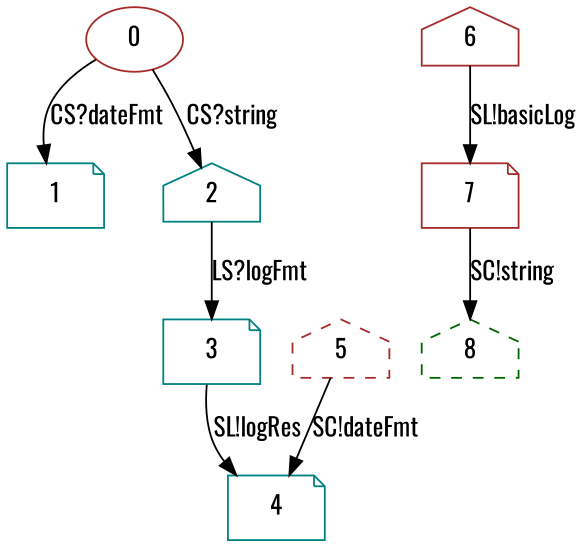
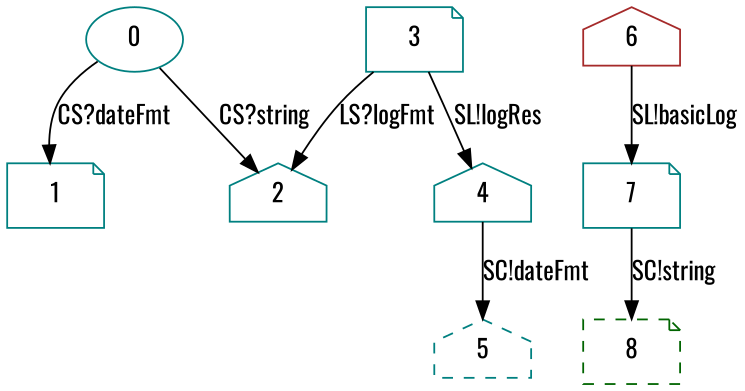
(135, 39) -> (135, 39)
(470, 196) -> (632, 196)
(212, 261) -> (334, 110)
(341, 352) -> (483, 352)
(470, 352) -> (632, 352)
(313, 418) -> (483, 261)
(276, 508) -> (483, 196)
